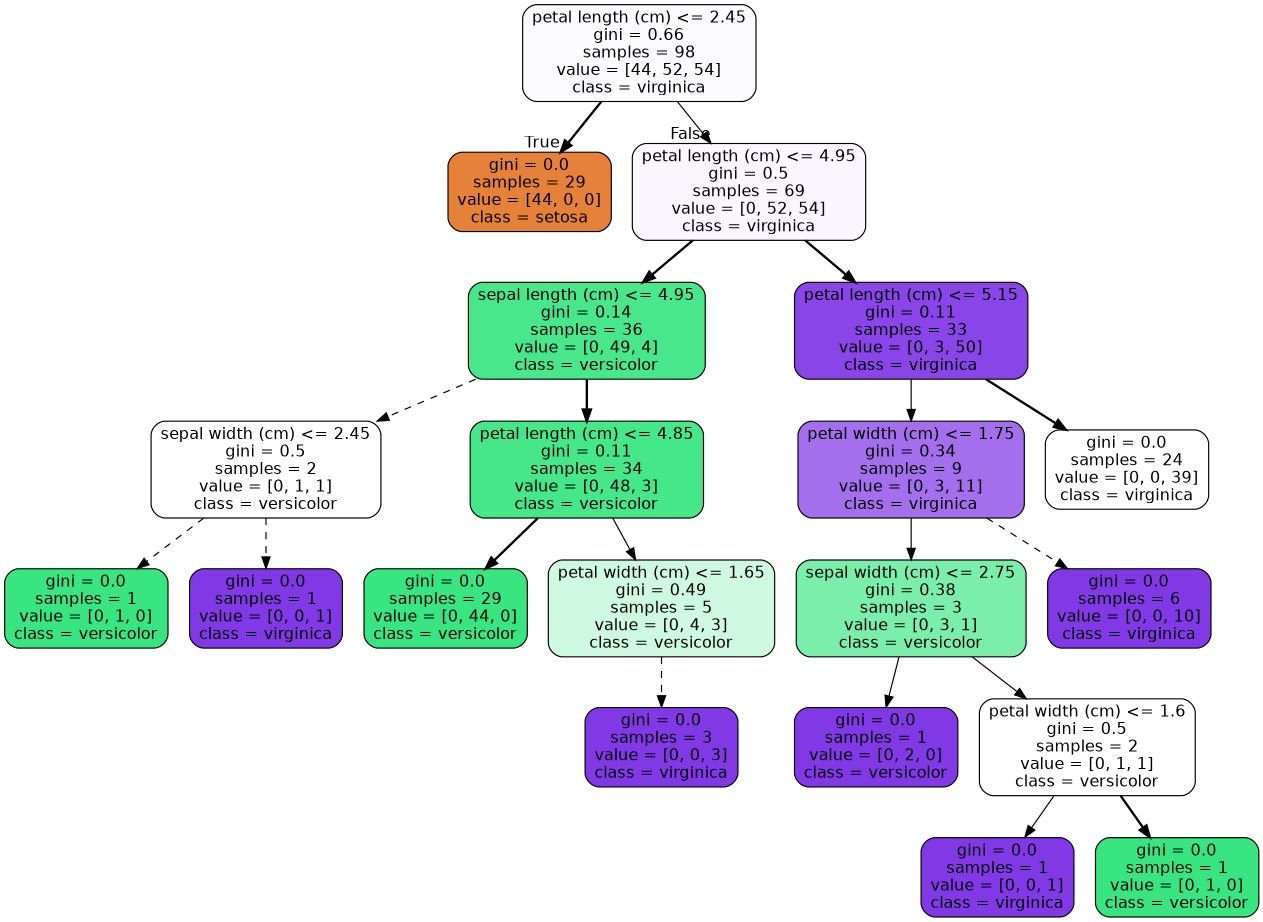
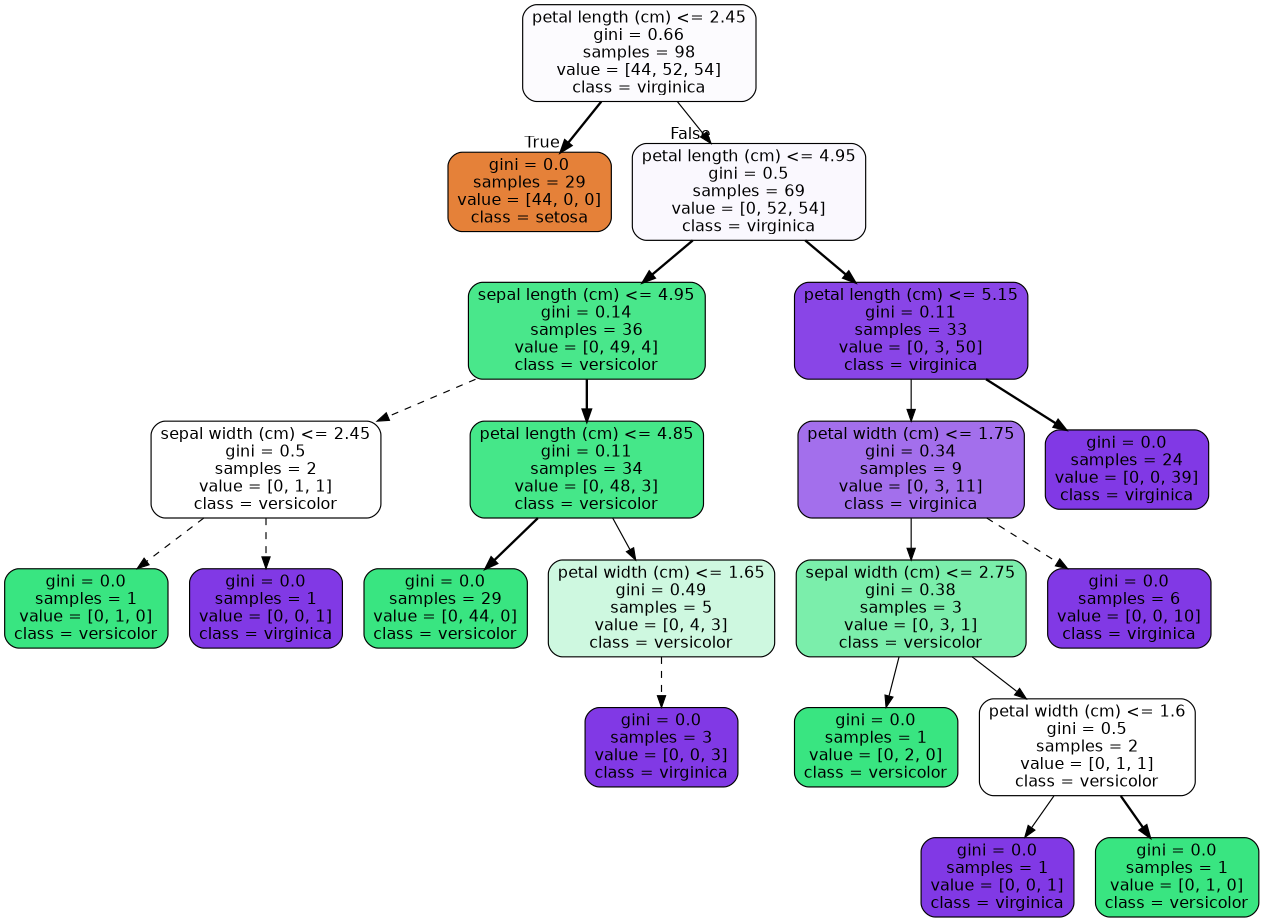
(1127, 470) -> (1127, 470)
(876, 747) -> (876, 747)
